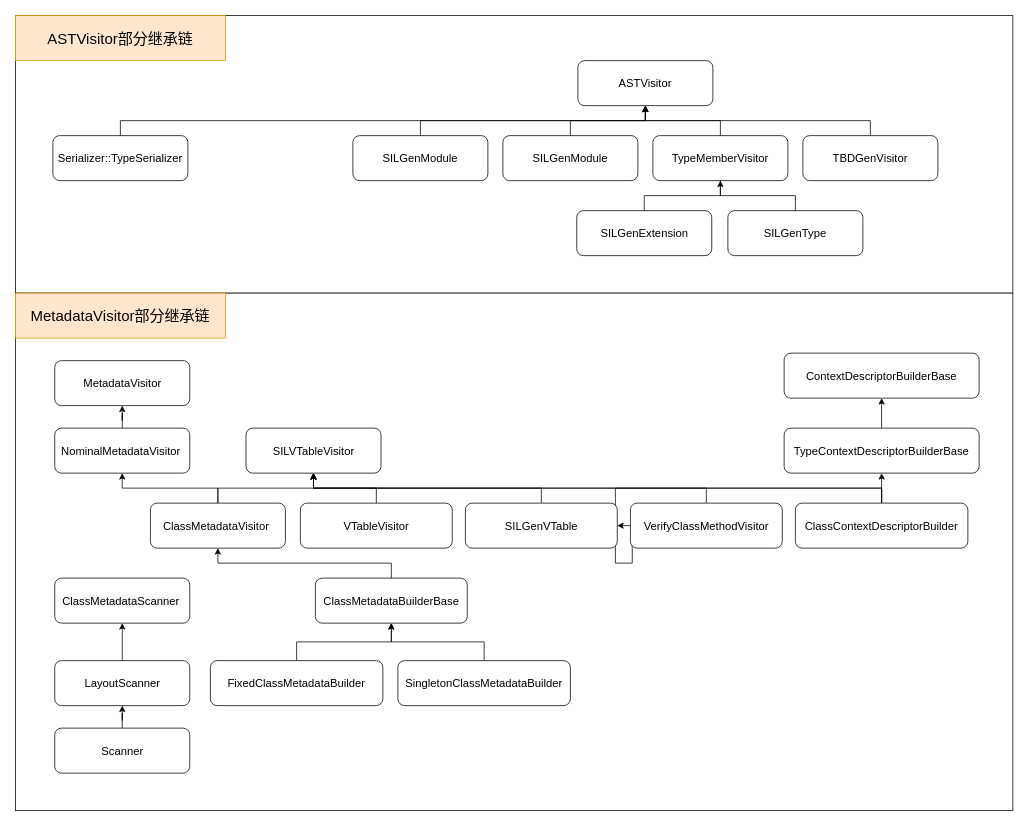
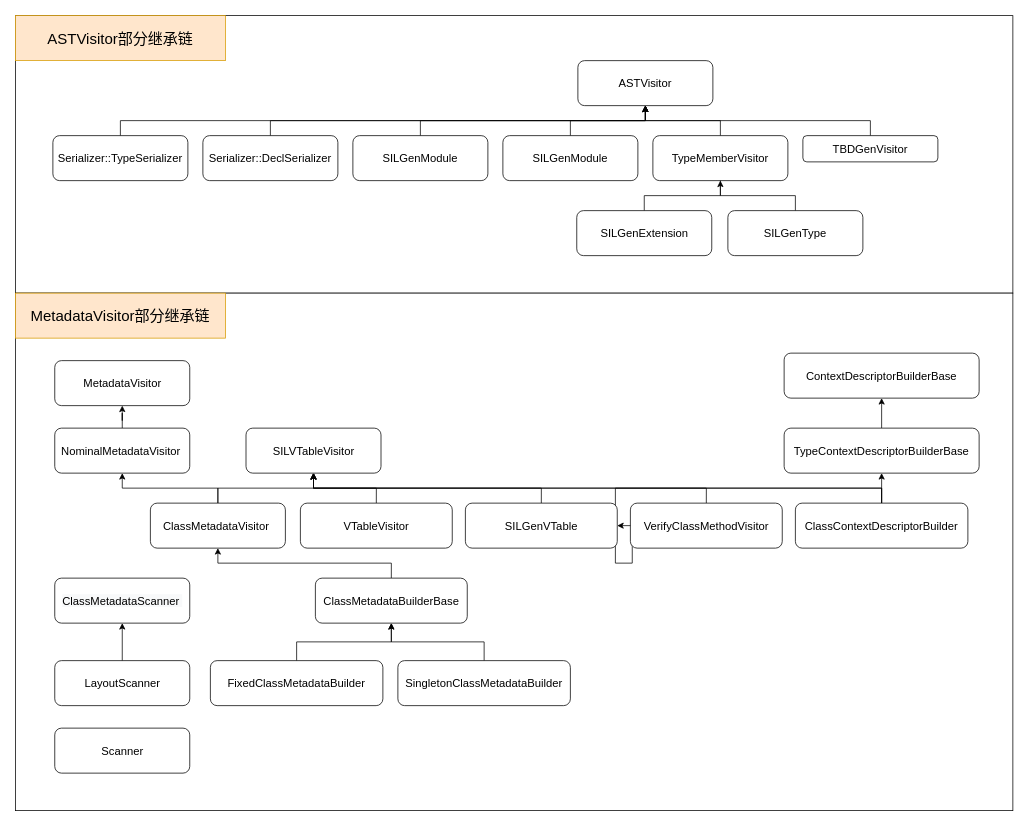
none -> (270, 129)
none -> (270, 158)
(870, 158) -> (870, 149)
(122, 714) -> none
